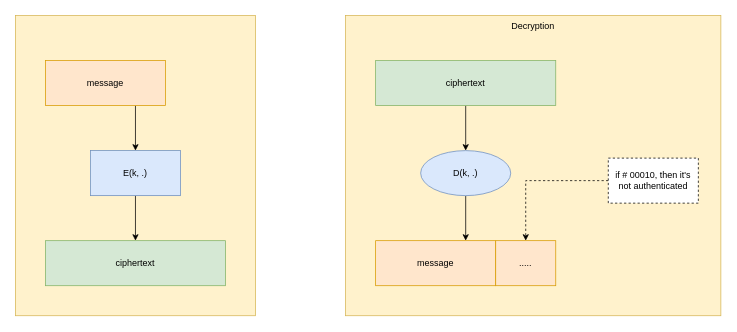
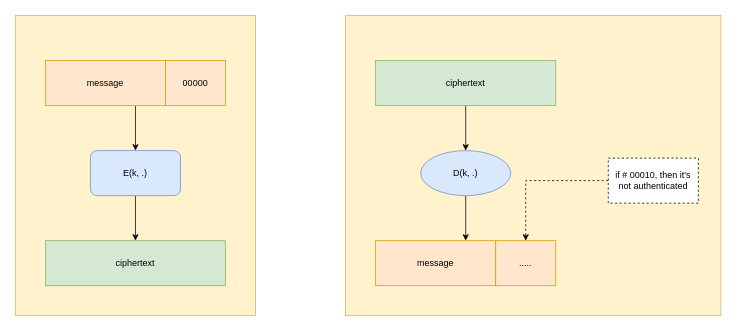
(533, 27) -> none
none -> (195, 83)
(135, 173) -> (135, 173)
